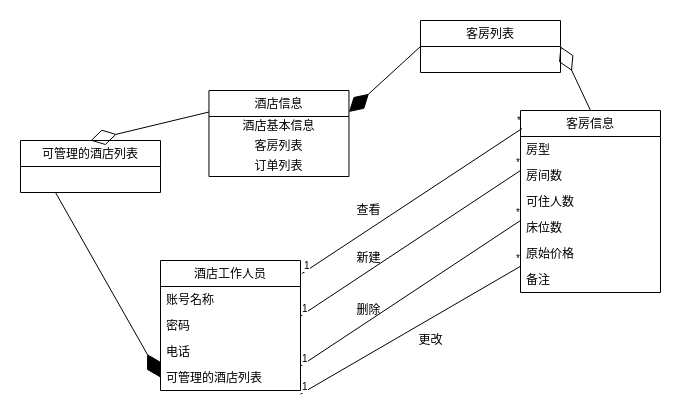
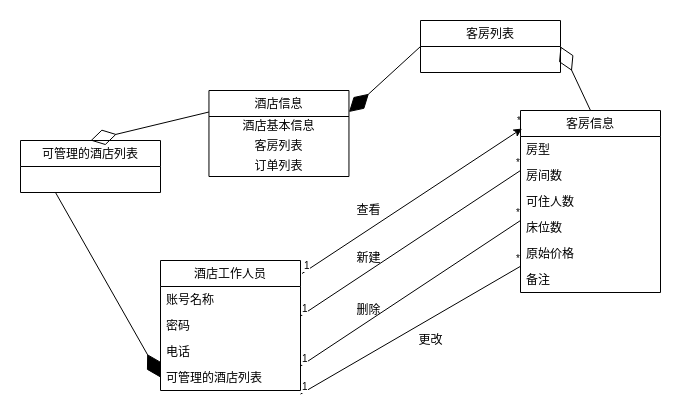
(518, 131) -> (515, 133)
